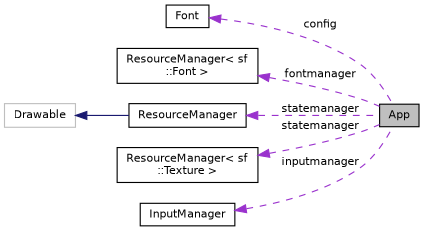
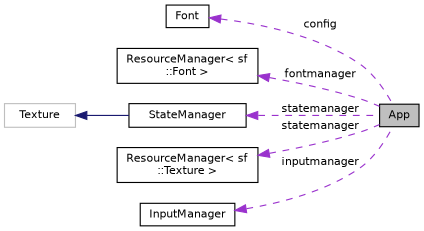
(40, 115) -> (40, 115)
(188, 115) -> (188, 115)
